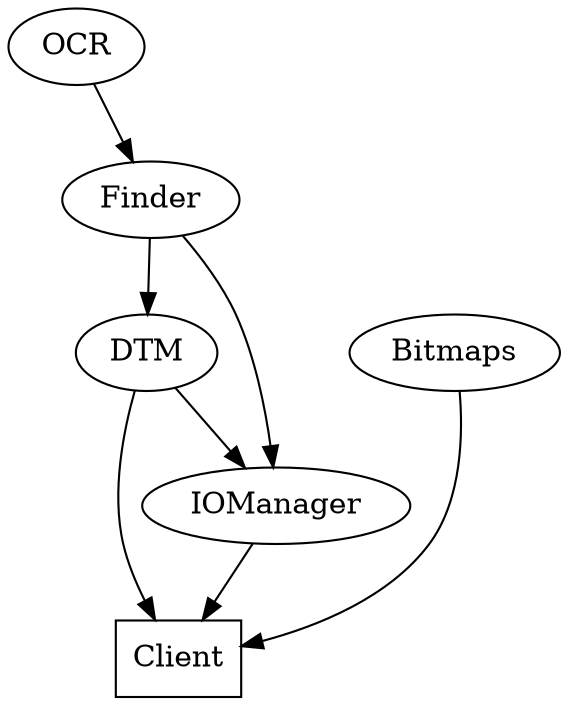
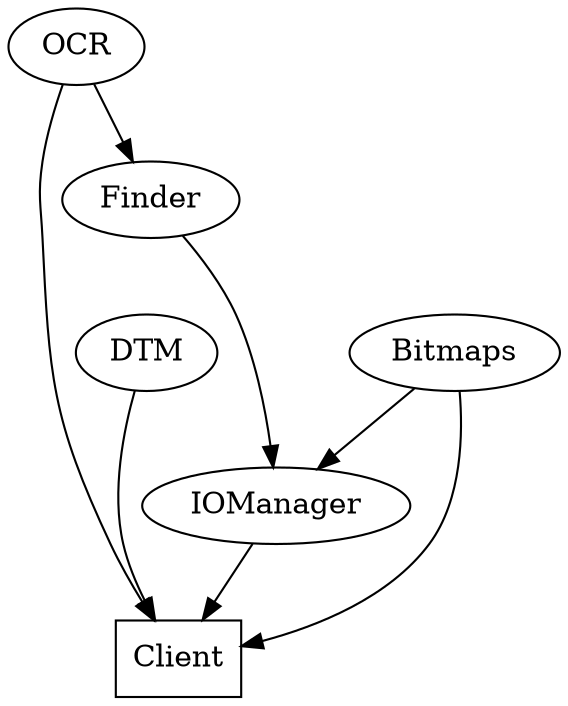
(149, 266) -> none
none -> (50, 351)
(203, 420) -> (374, 422)
